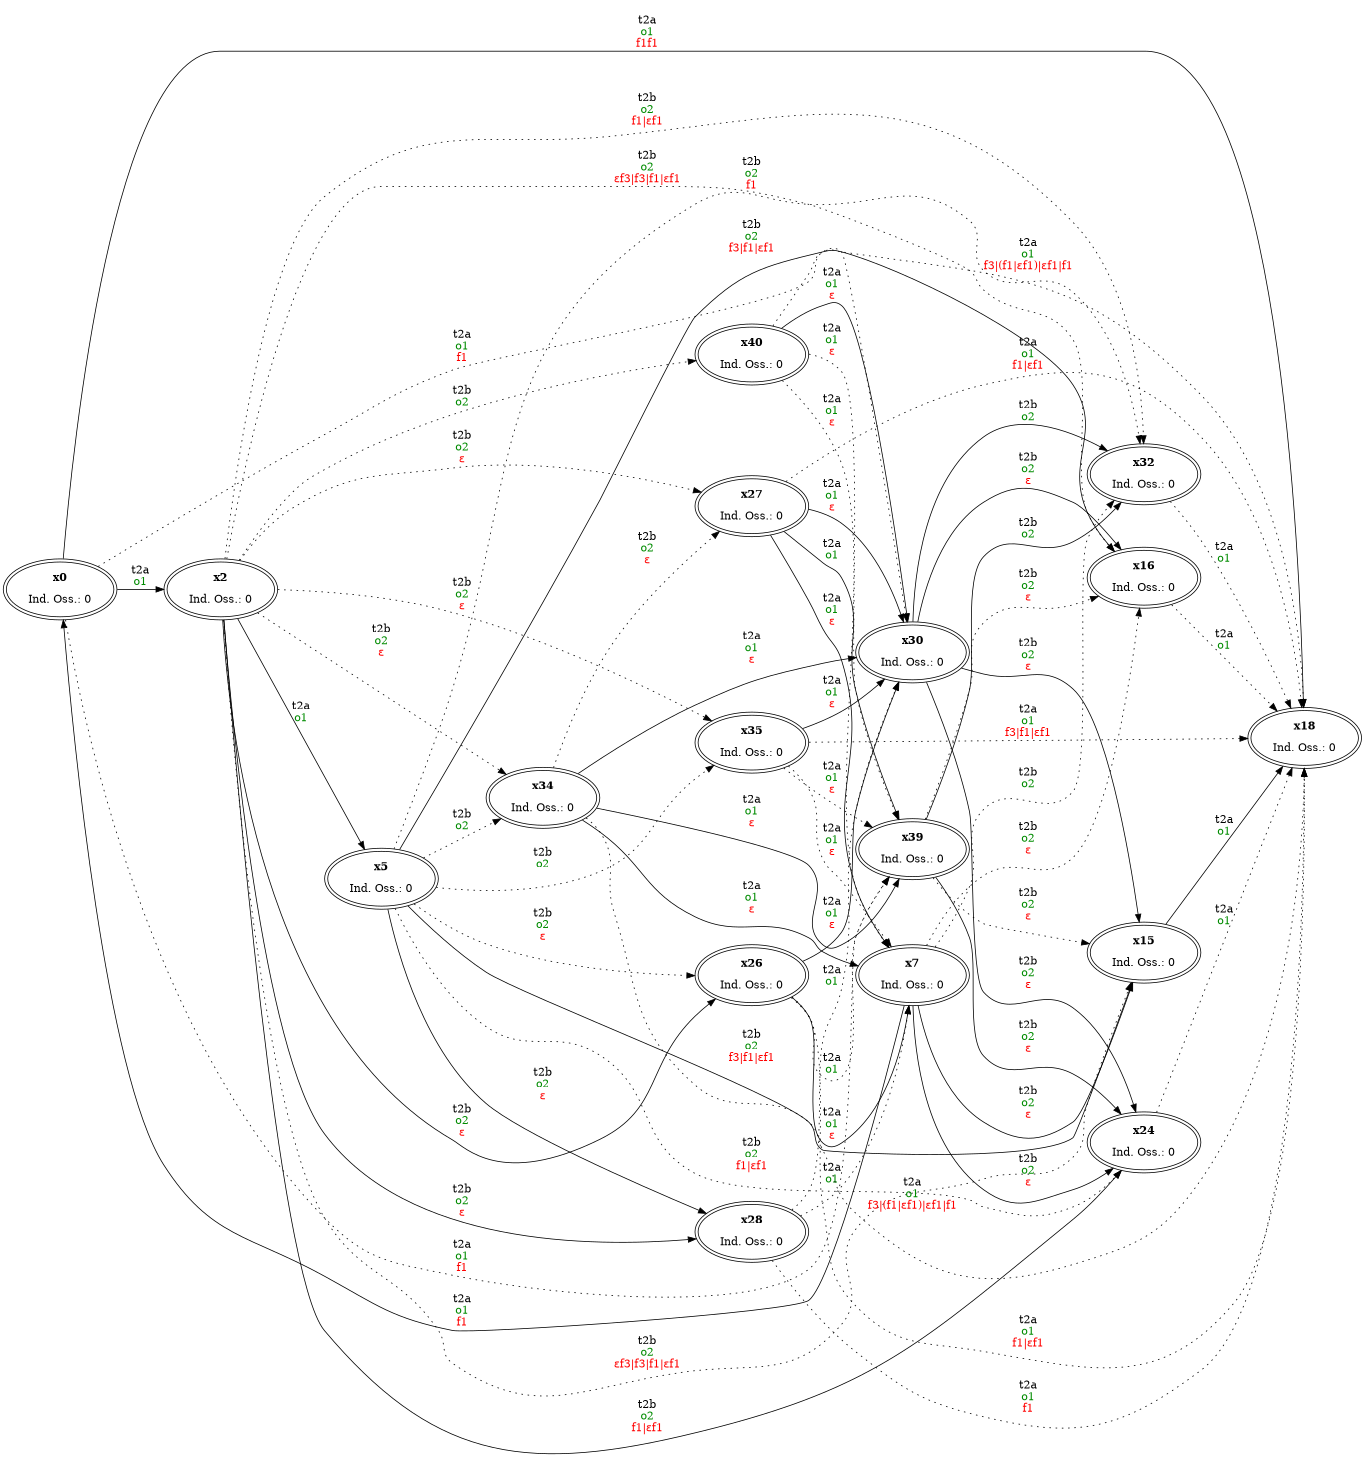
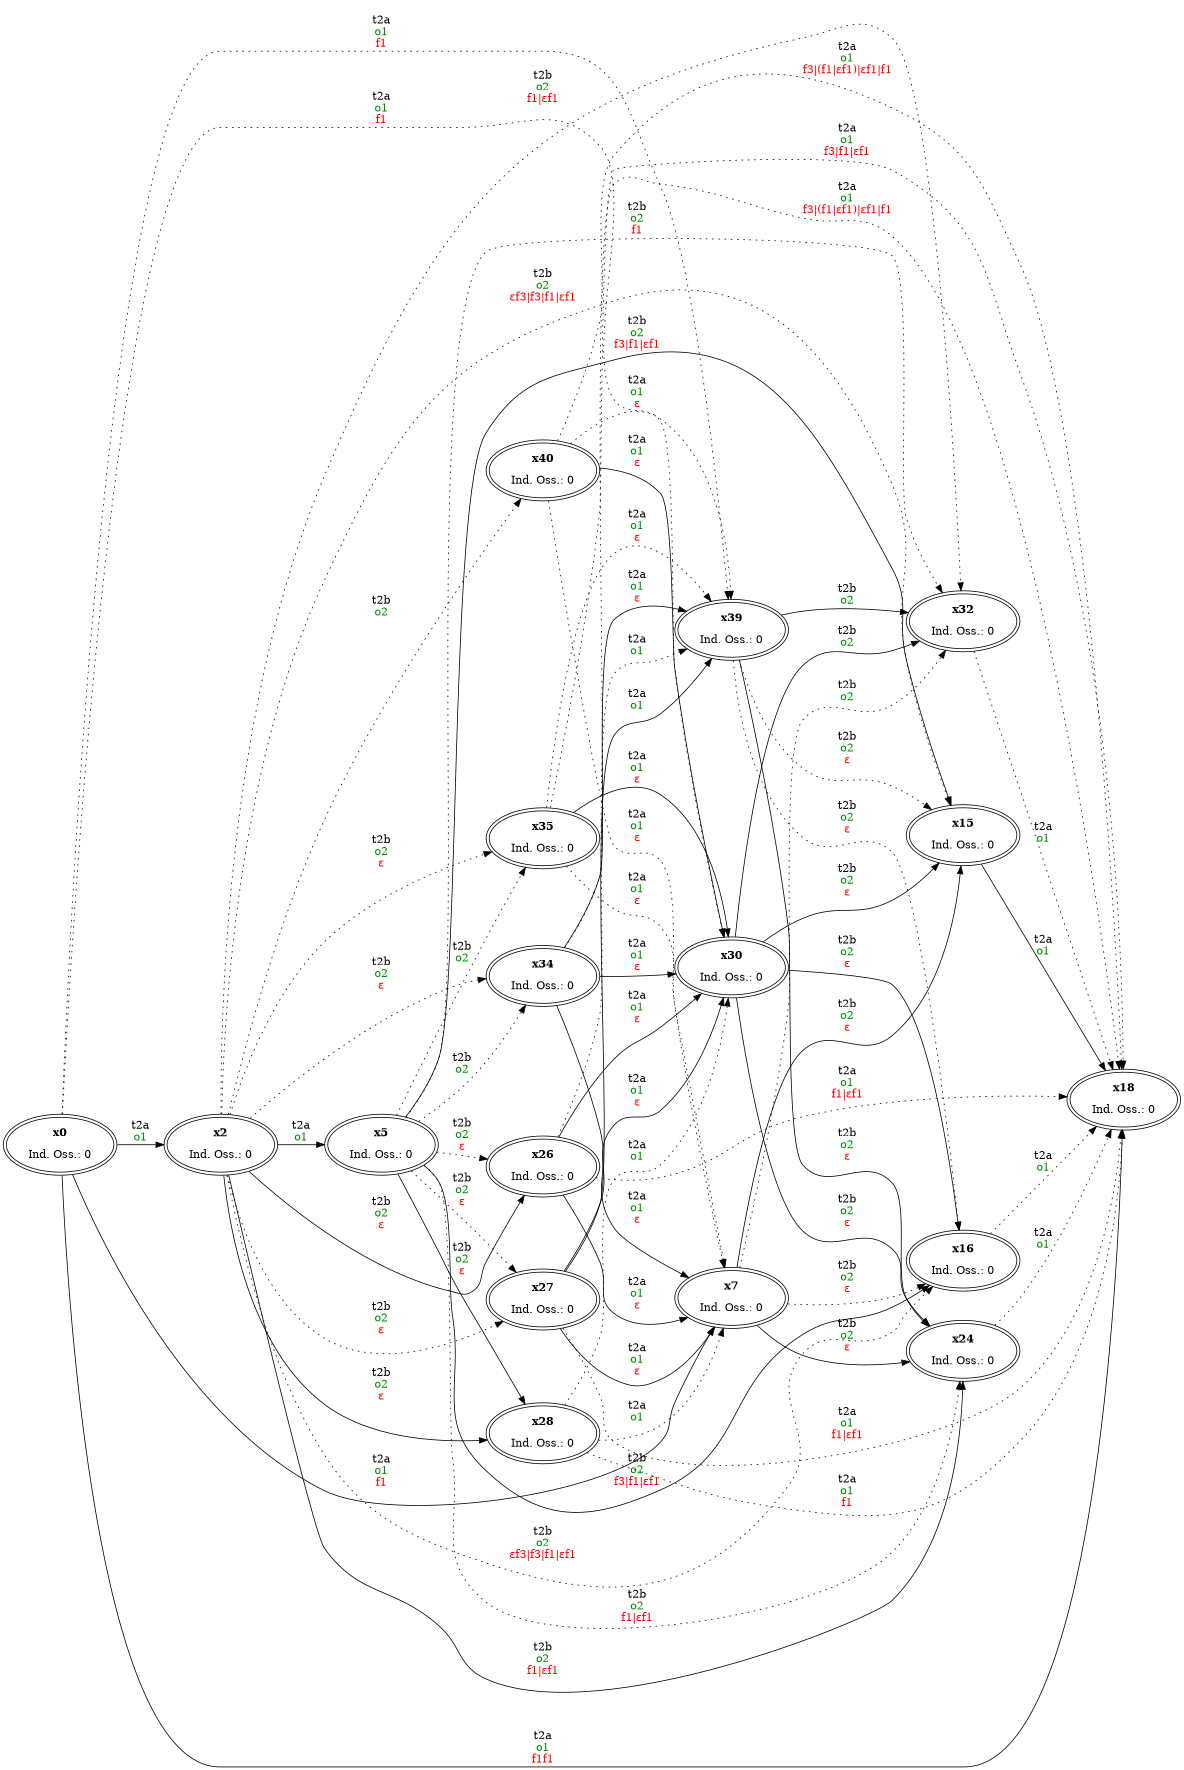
(615, 640) -> (462, 1218)
(351, 1291) -> (352, 1499)
